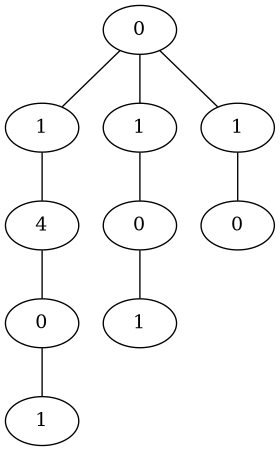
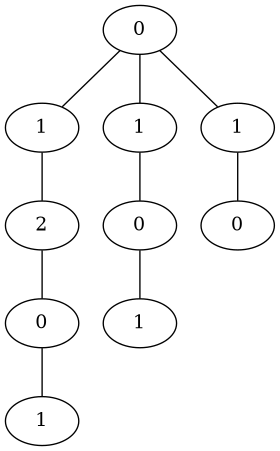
(42, 225) -> (42, 225)
